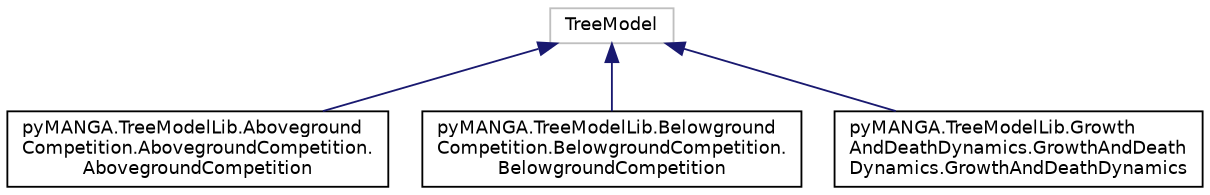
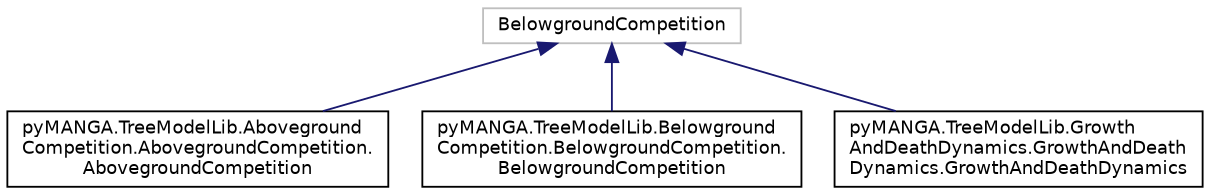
(612, 26) -> (612, 26)
